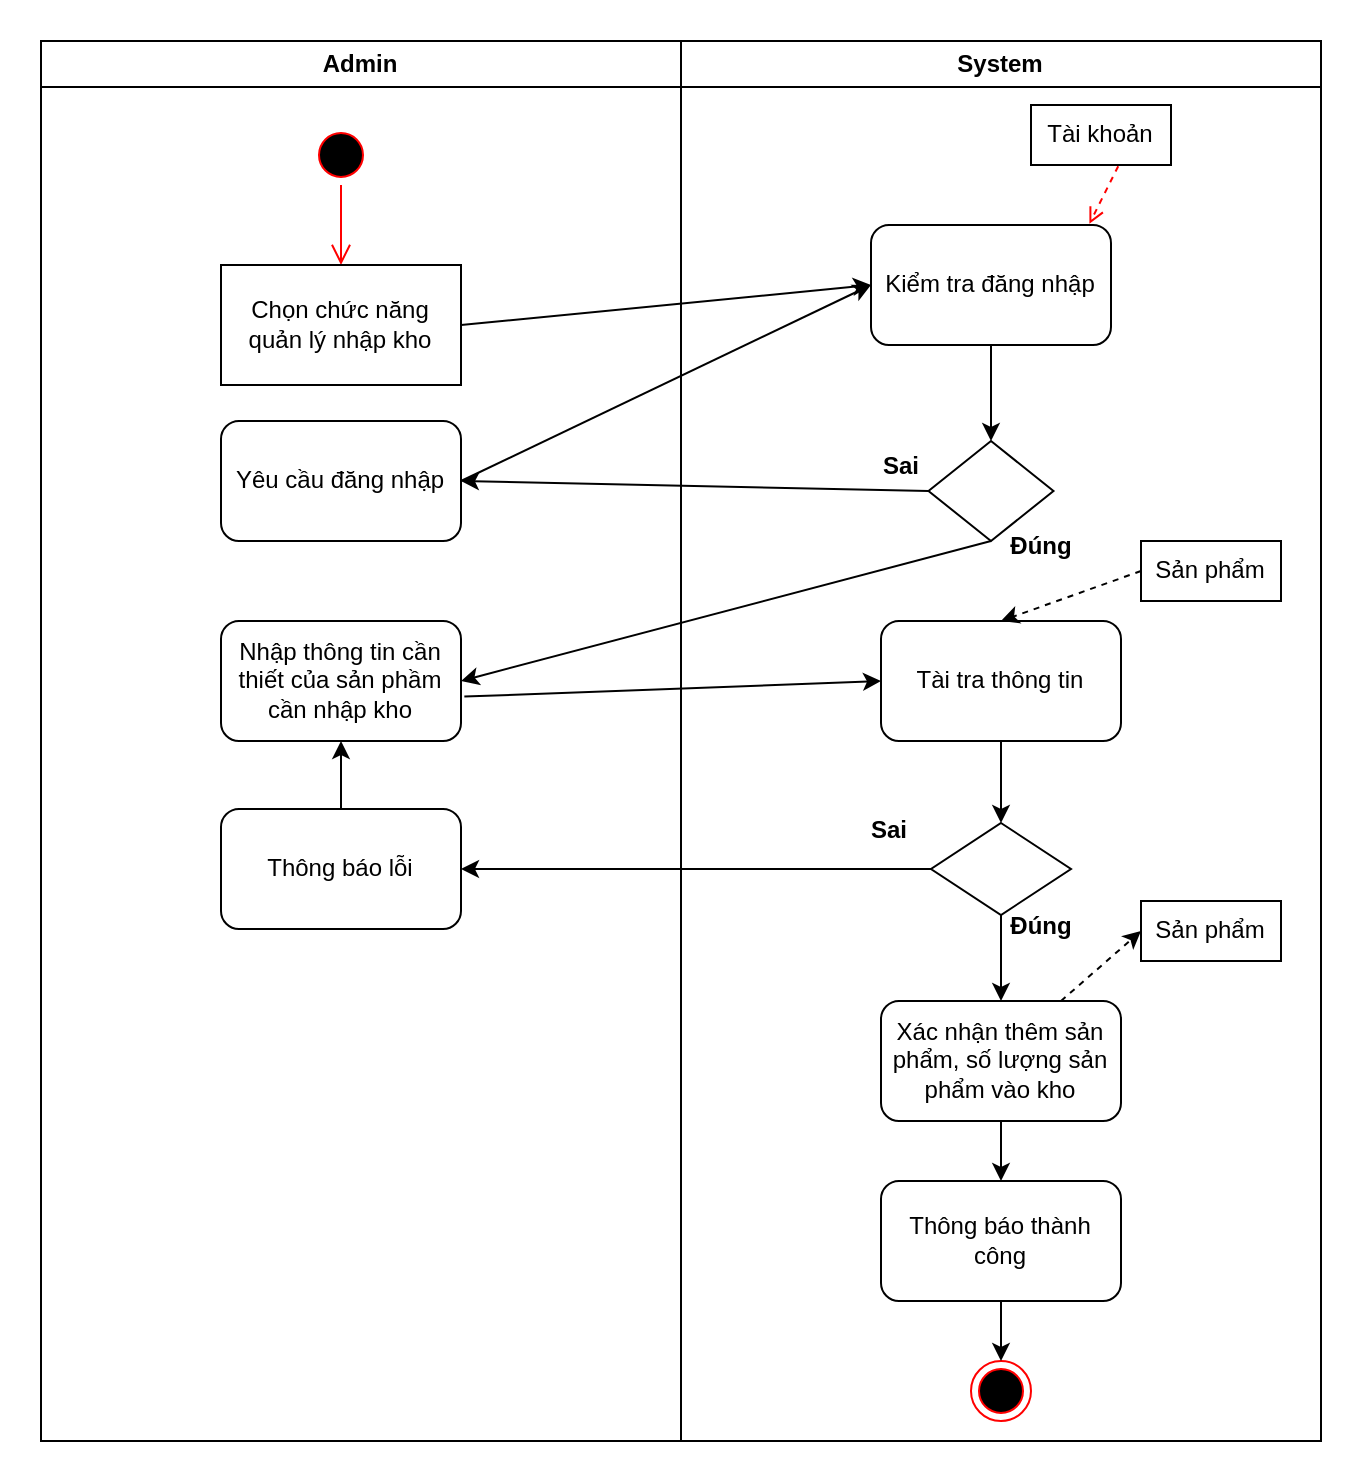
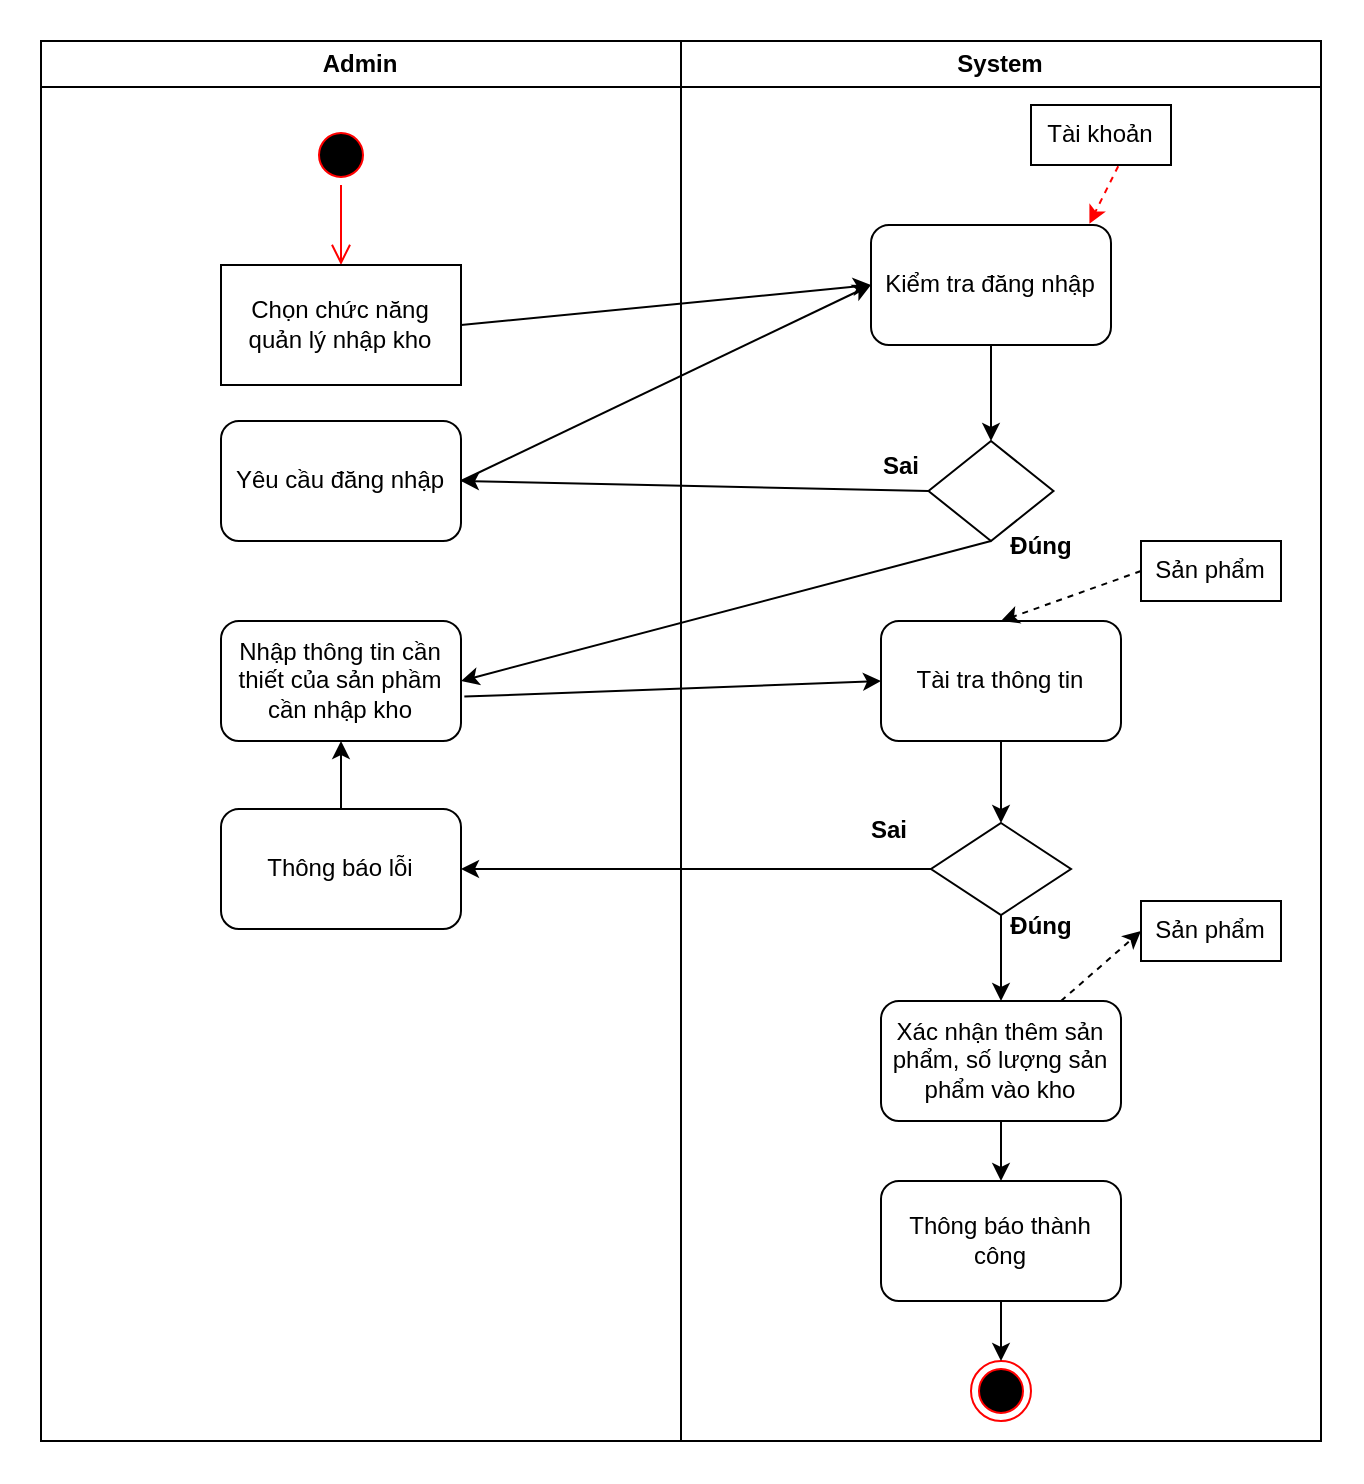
(1094, 214) -> (1096, 211)
